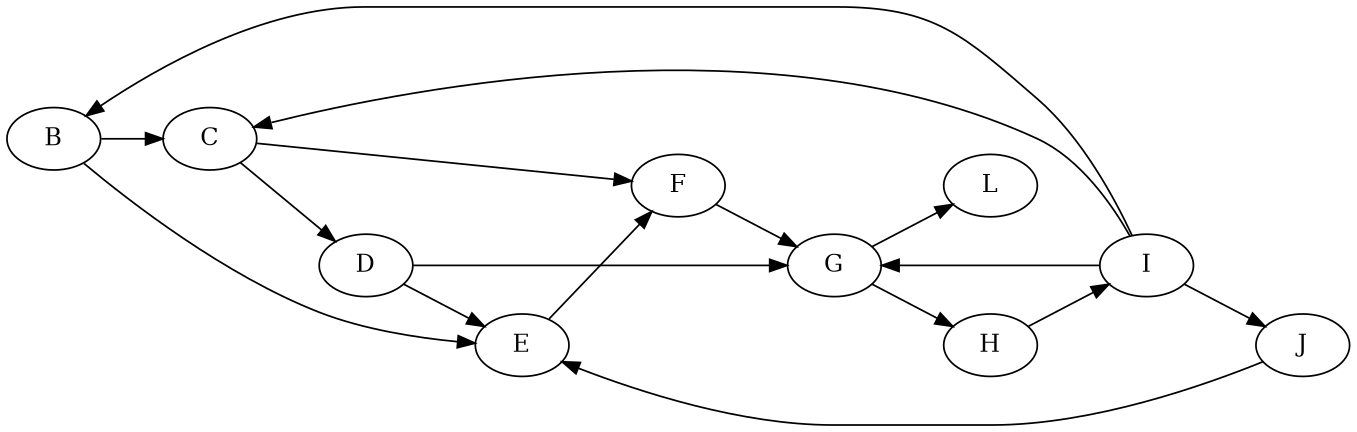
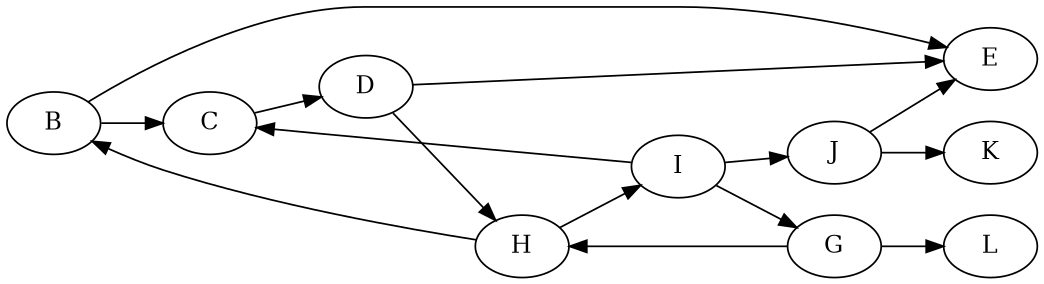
(655, 7) -> (290, 204)
none -> (991, 153)
(678, 186) -> none
(582, 265) -> (438, 160)
